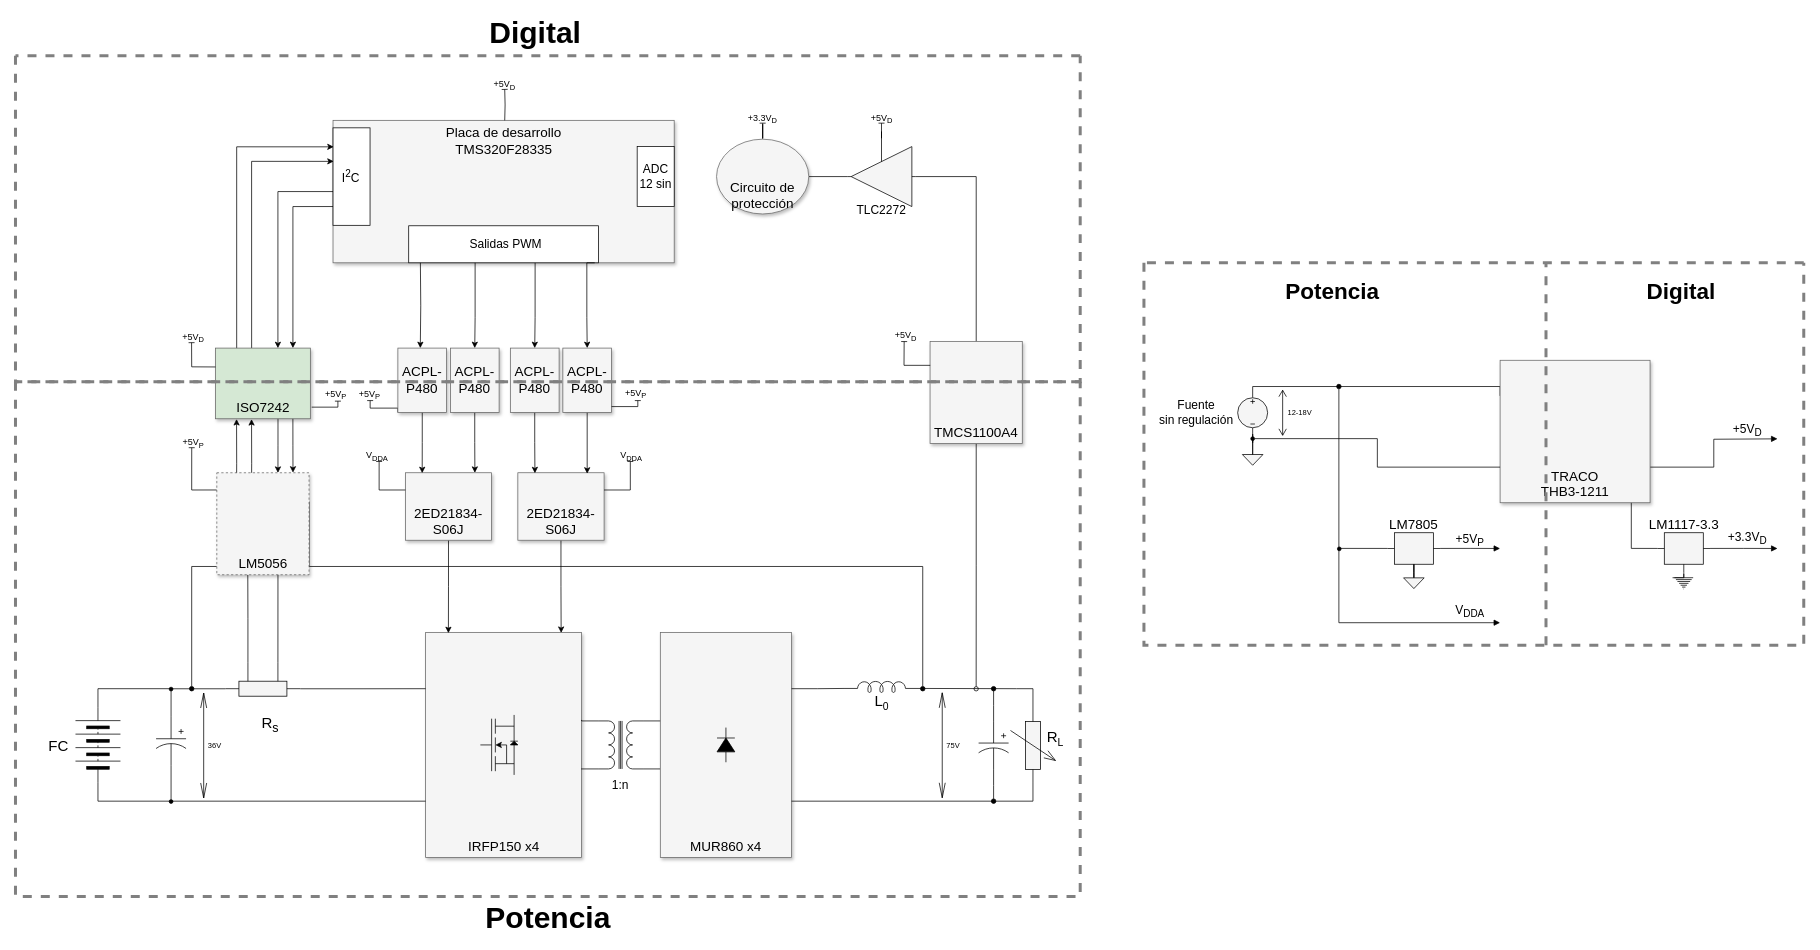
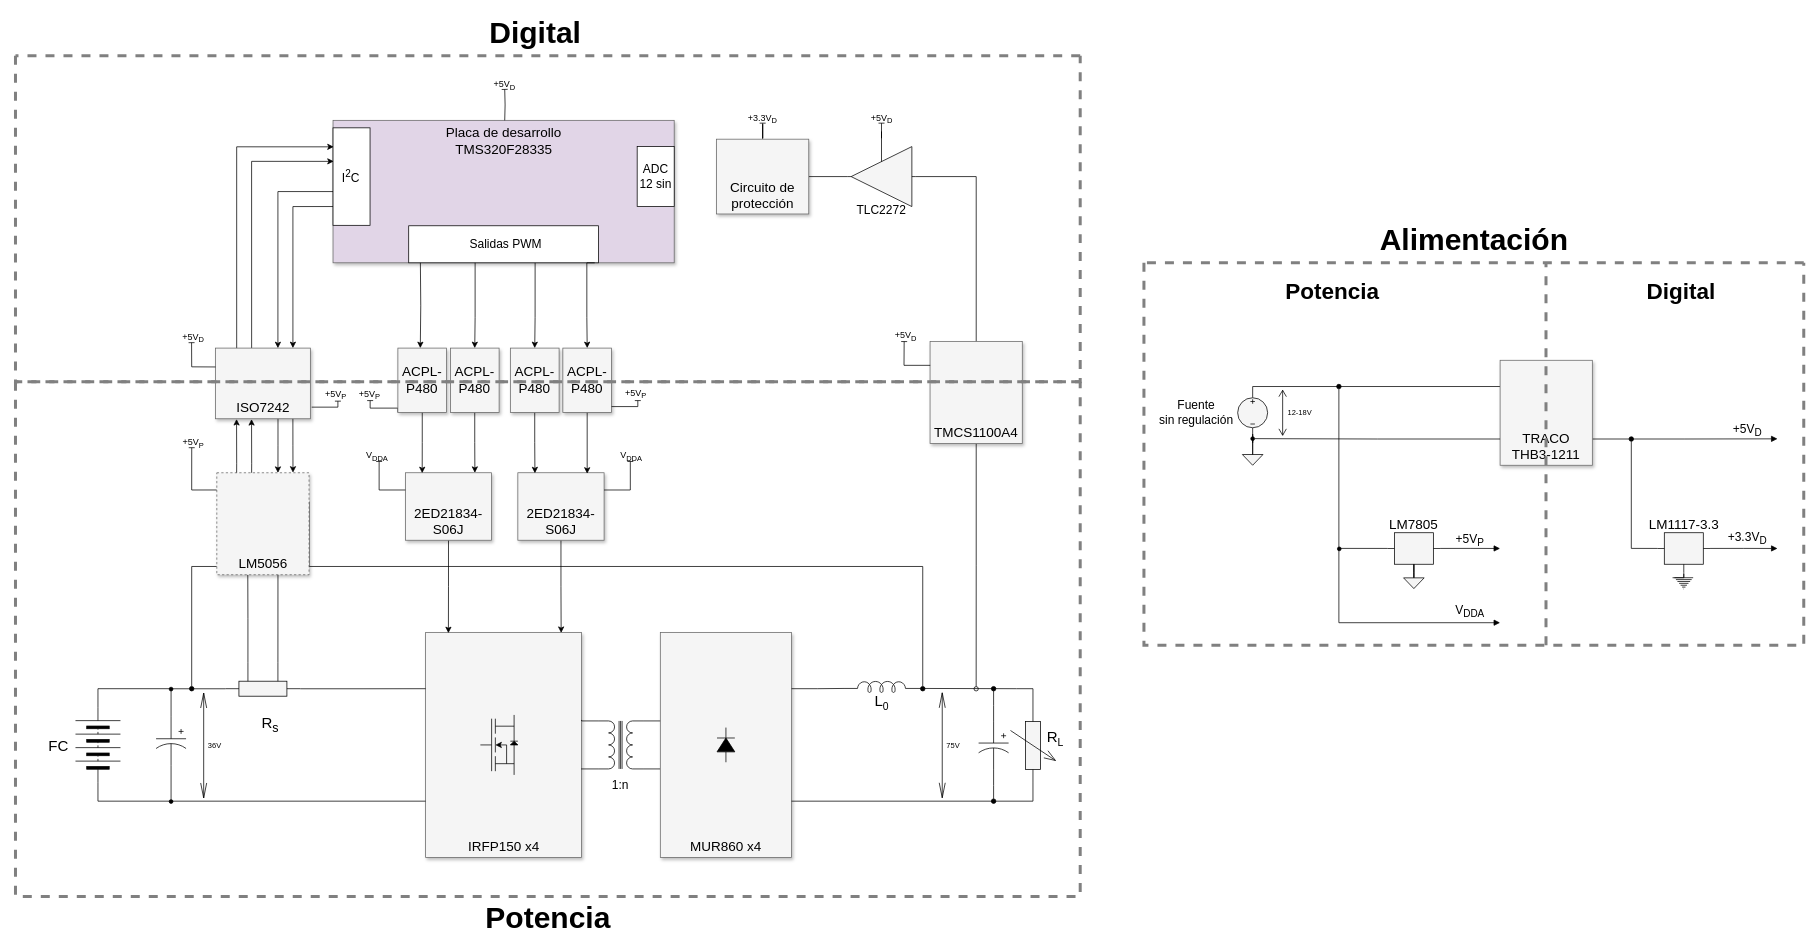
(504, 142) -> (504, 142)
(763, 177) -> (763, 177)
none -> (1474, 239)
(263, 384) -> (263, 384)
(1575, 432) -> (1547, 413)
